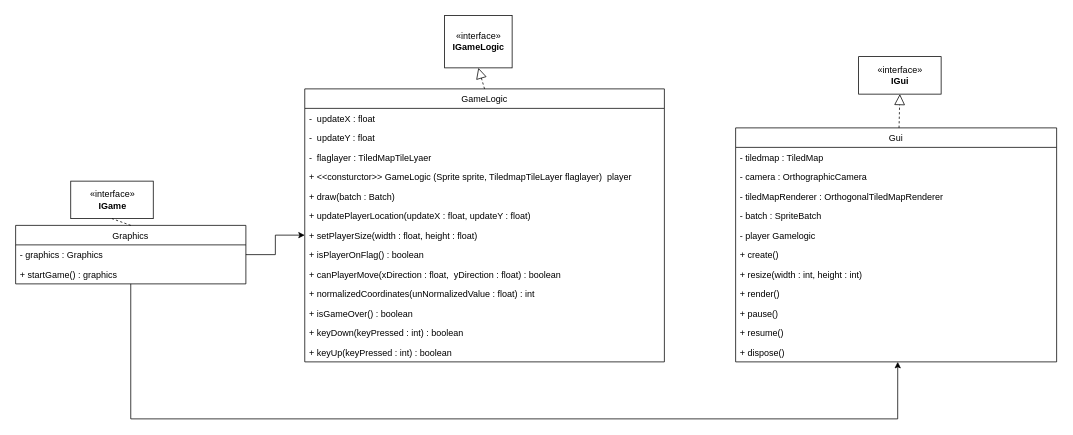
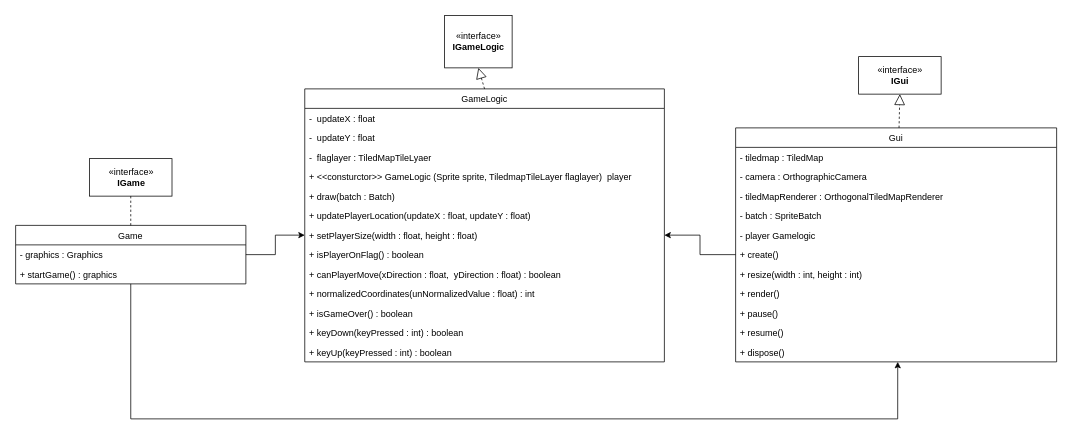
(112, 200) -> (131, 177)
(130, 236) -> (130, 236)
none -> (716, 255)
